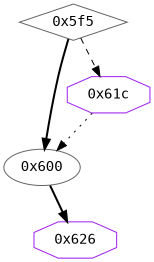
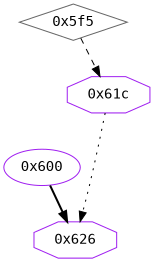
(56, 88) -> none
(78, 128) -> (95, 163)
(42, 167) -> (42, 167)
